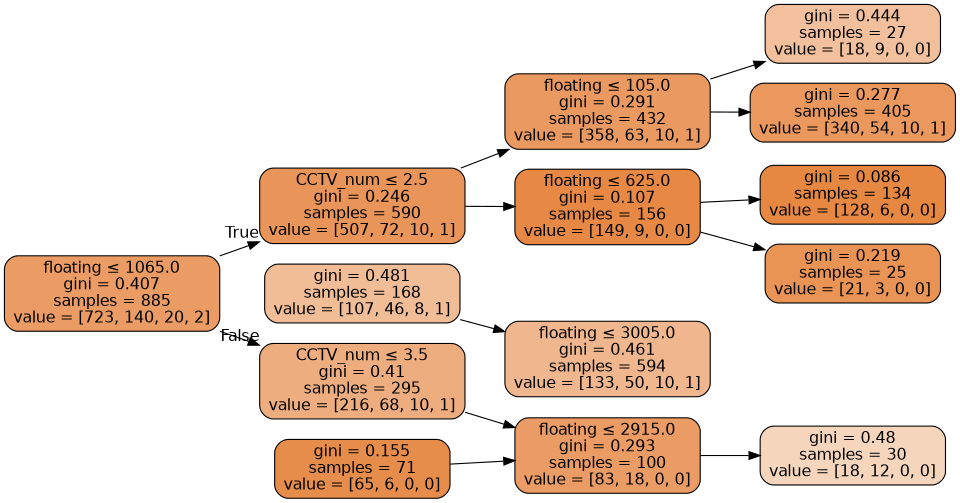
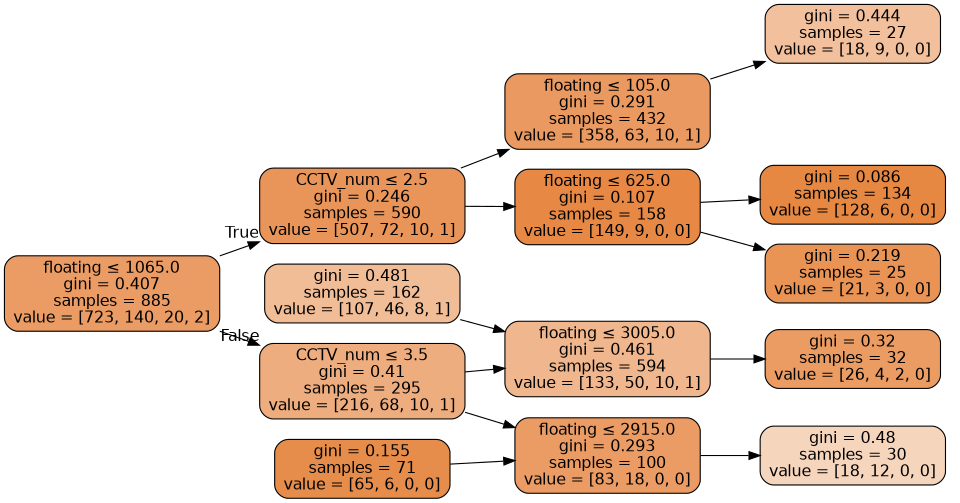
(853, 113) -> none
(608, 215) -> (608, 215)
(362, 293) -> (362, 293)
none -> (853, 359)
none -> (479, 371)
